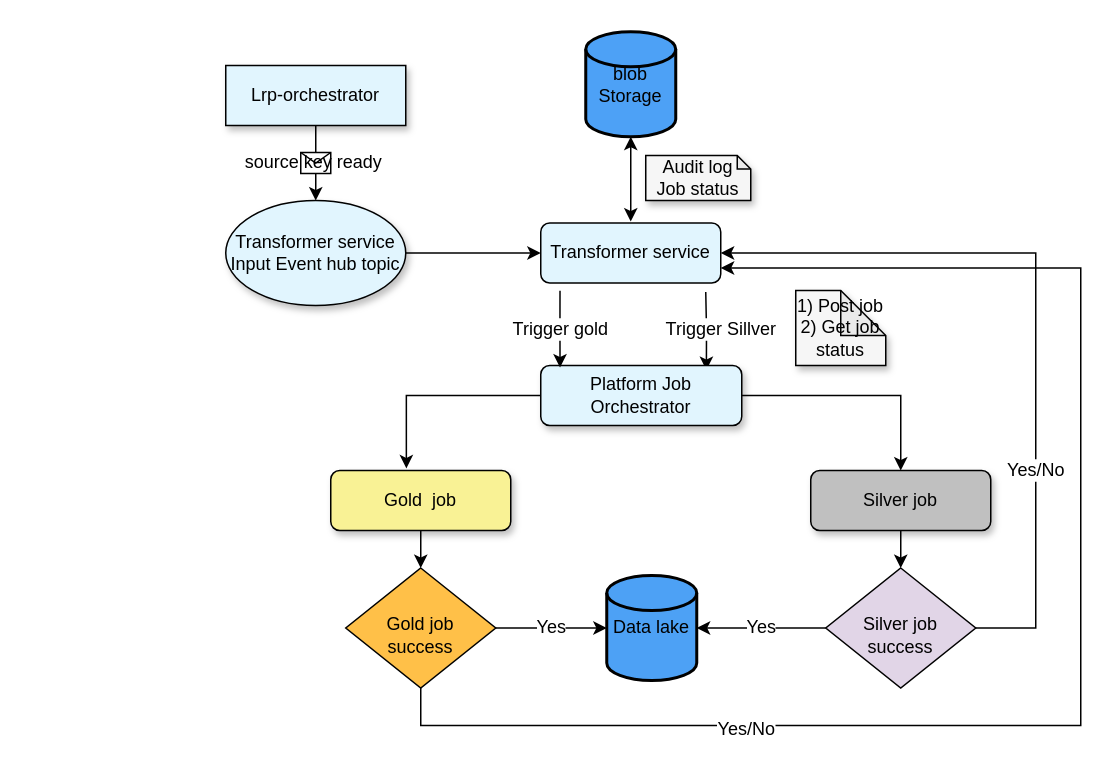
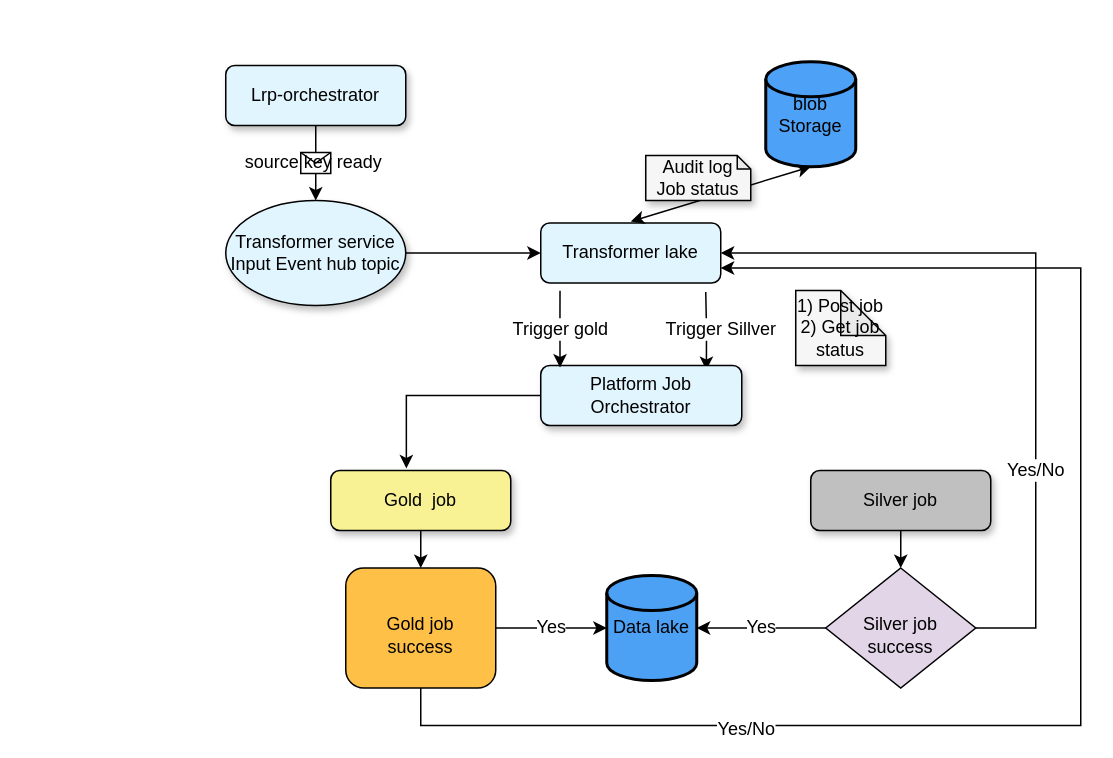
(631, 84) -> (811, 114)
(316, 95) -> (316, 95)
(631, 253) -> (631, 253)
(854, 395) -> none
(421, 628) -> (421, 628)
